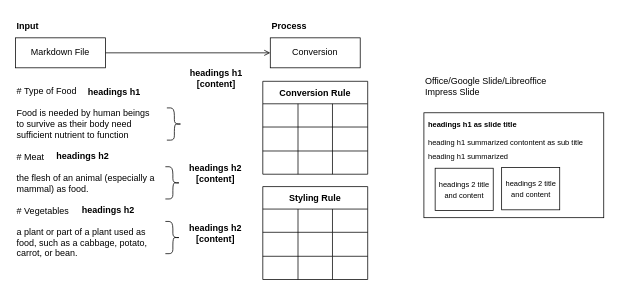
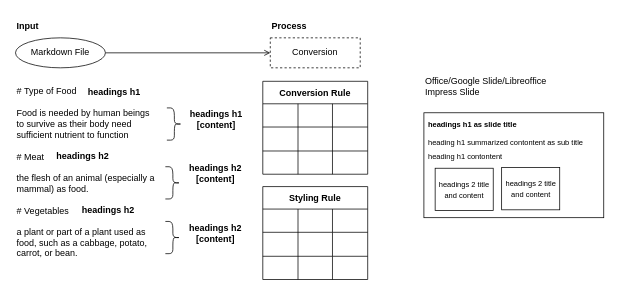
(60, 53) -> (60, 53)
(315, 53) -> (315, 53)
(216, 78) -> (216, 119)
(469, 156) -> (470, 156)
